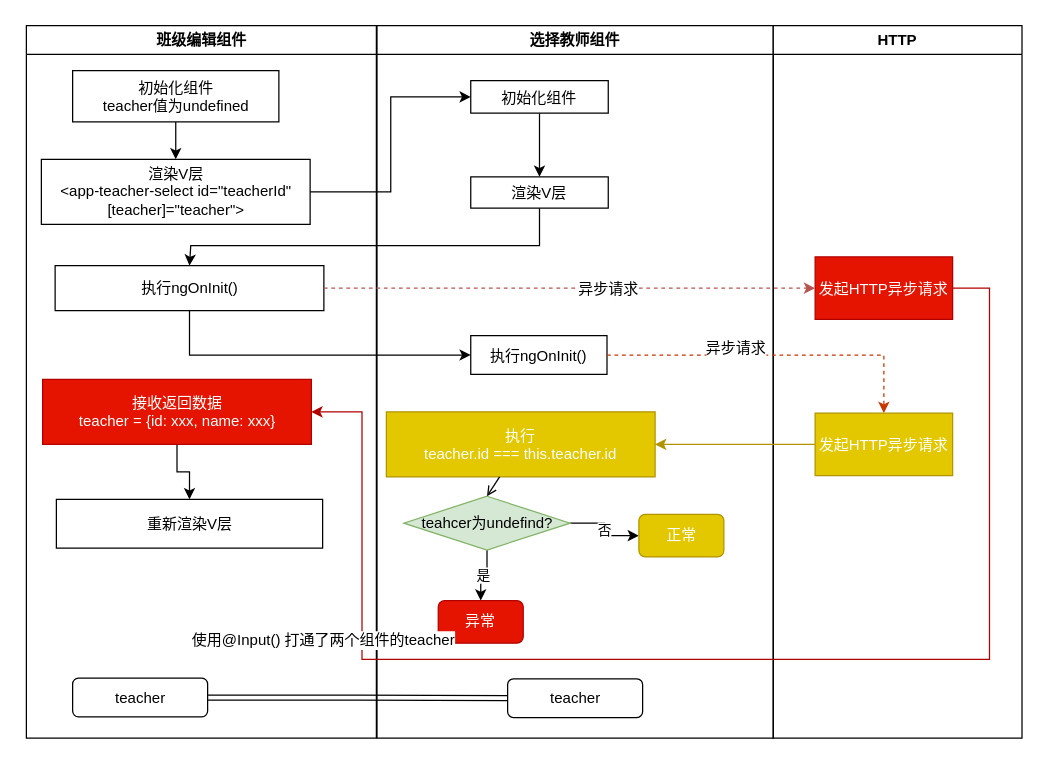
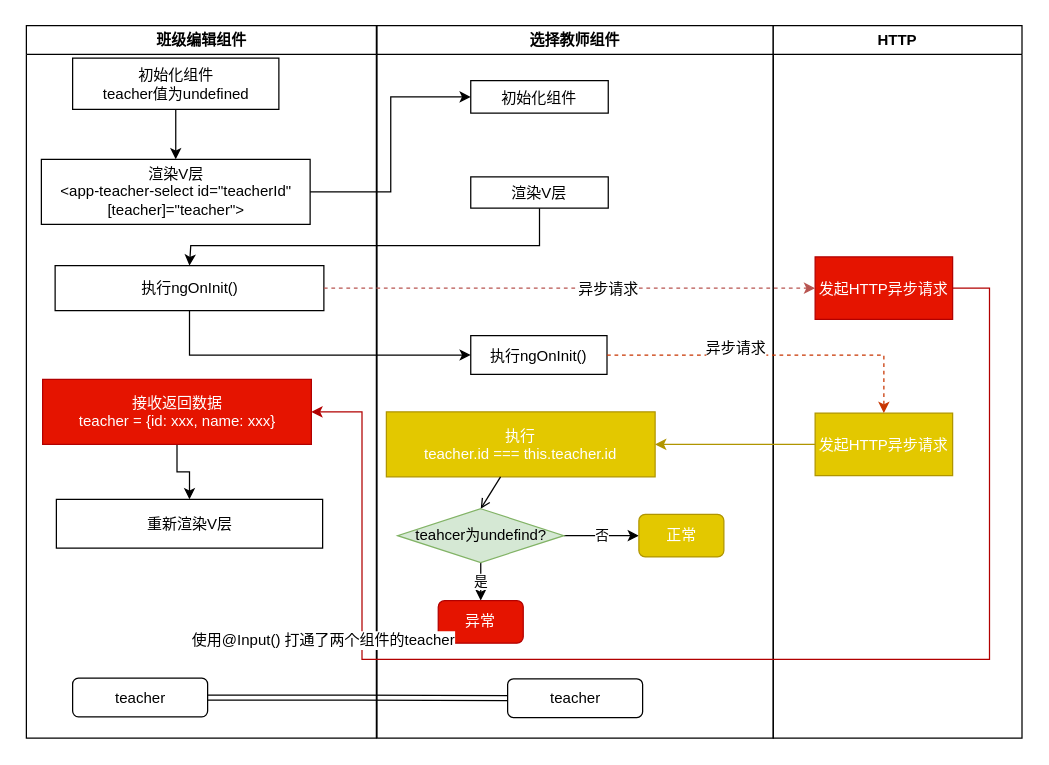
(176, 96) -> (176, 84)
(539, 141) -> none
(487, 523) -> (481, 536)
